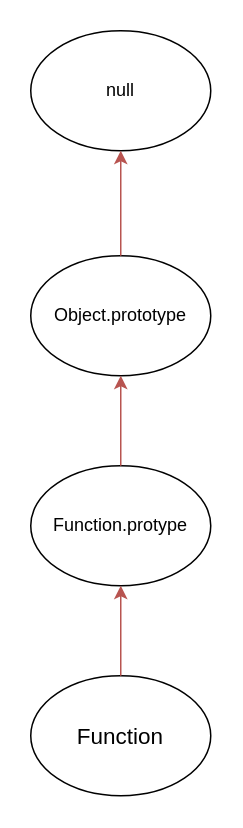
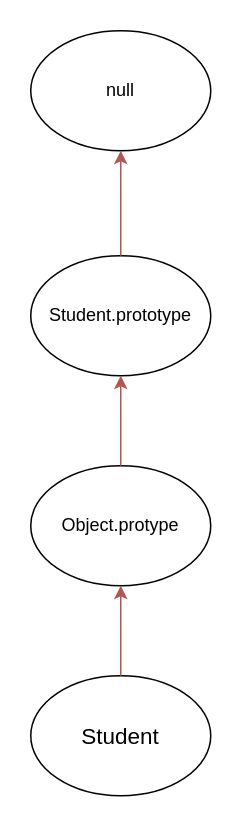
(121, 316) -> (121, 316)
(121, 526) -> (121, 526)
(121, 736) -> (121, 736)
